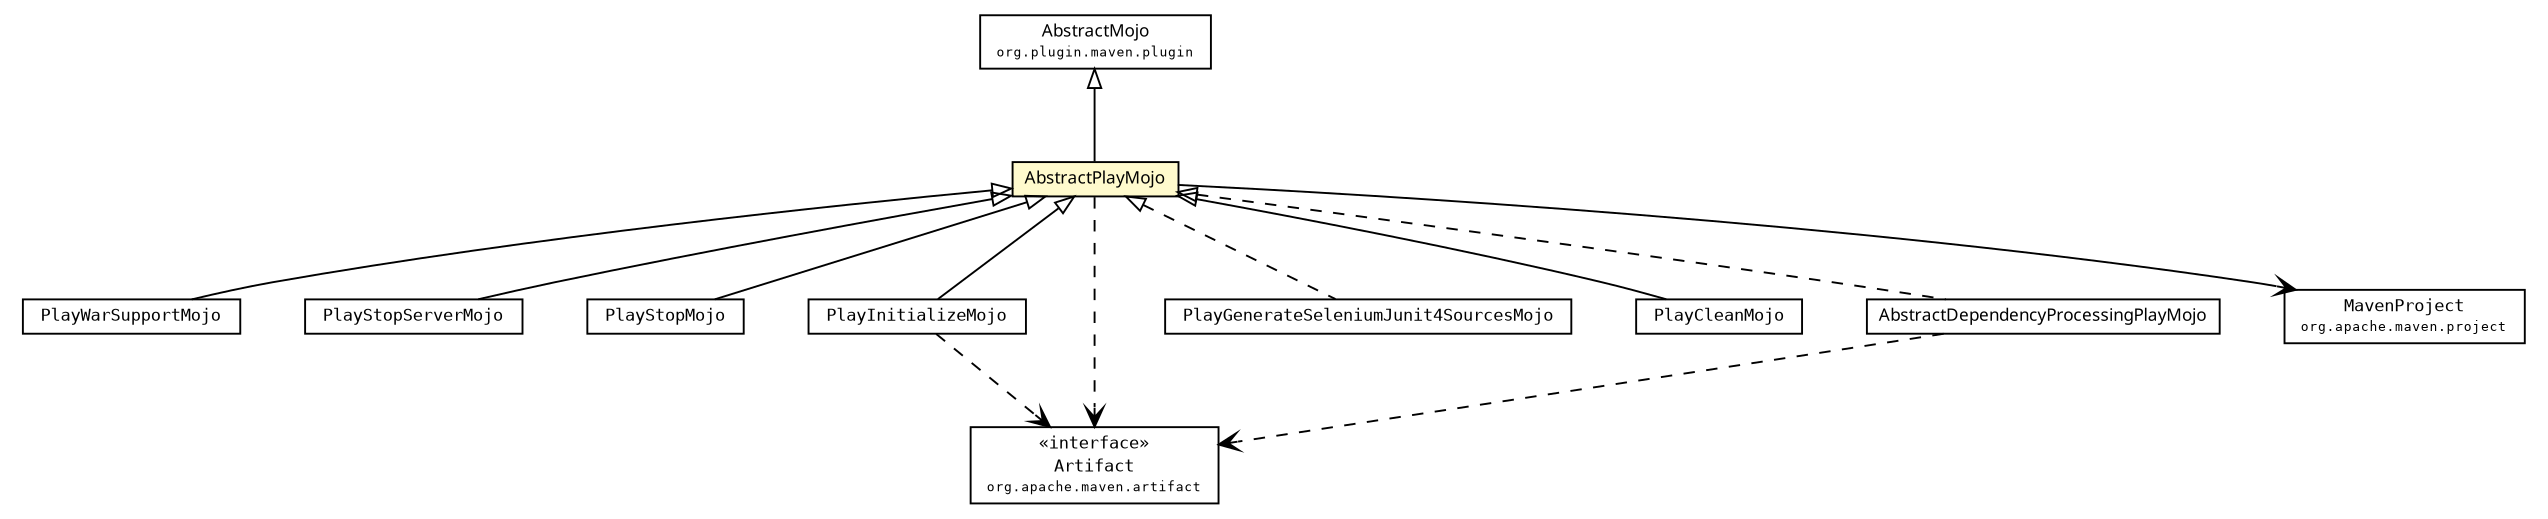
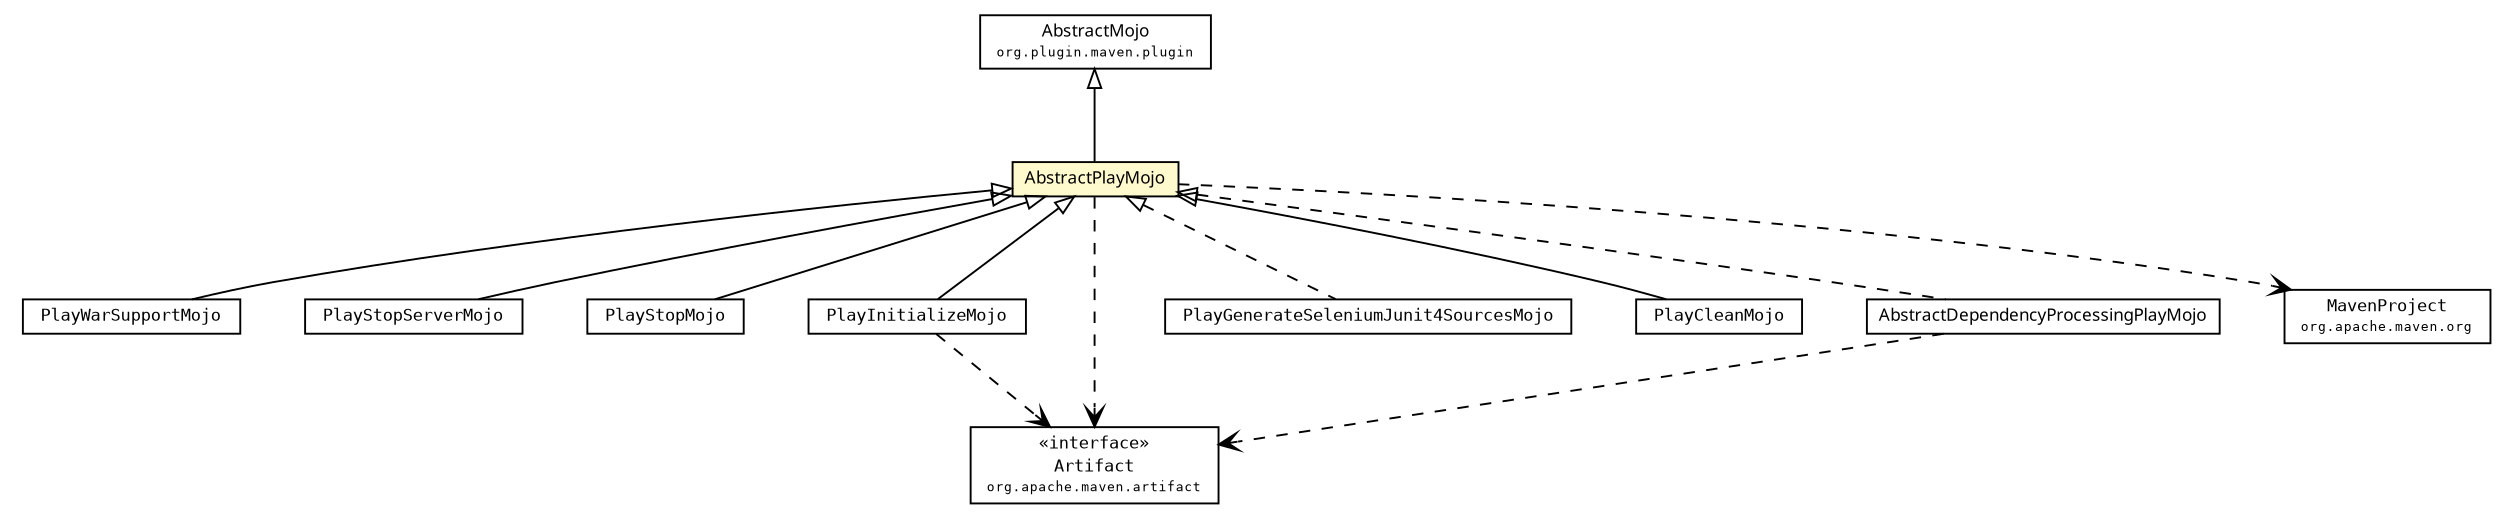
(1728, 223) -> (1726, 220)
(2405, 327) -> (2387, 327)
